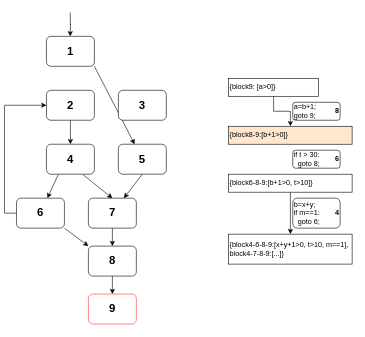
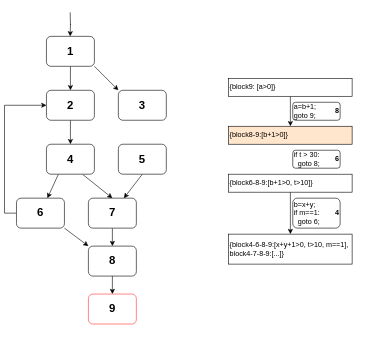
none -> (71, 76)
(274, 87) -> (291, 87)
(111, 98) -> (105, 77)
